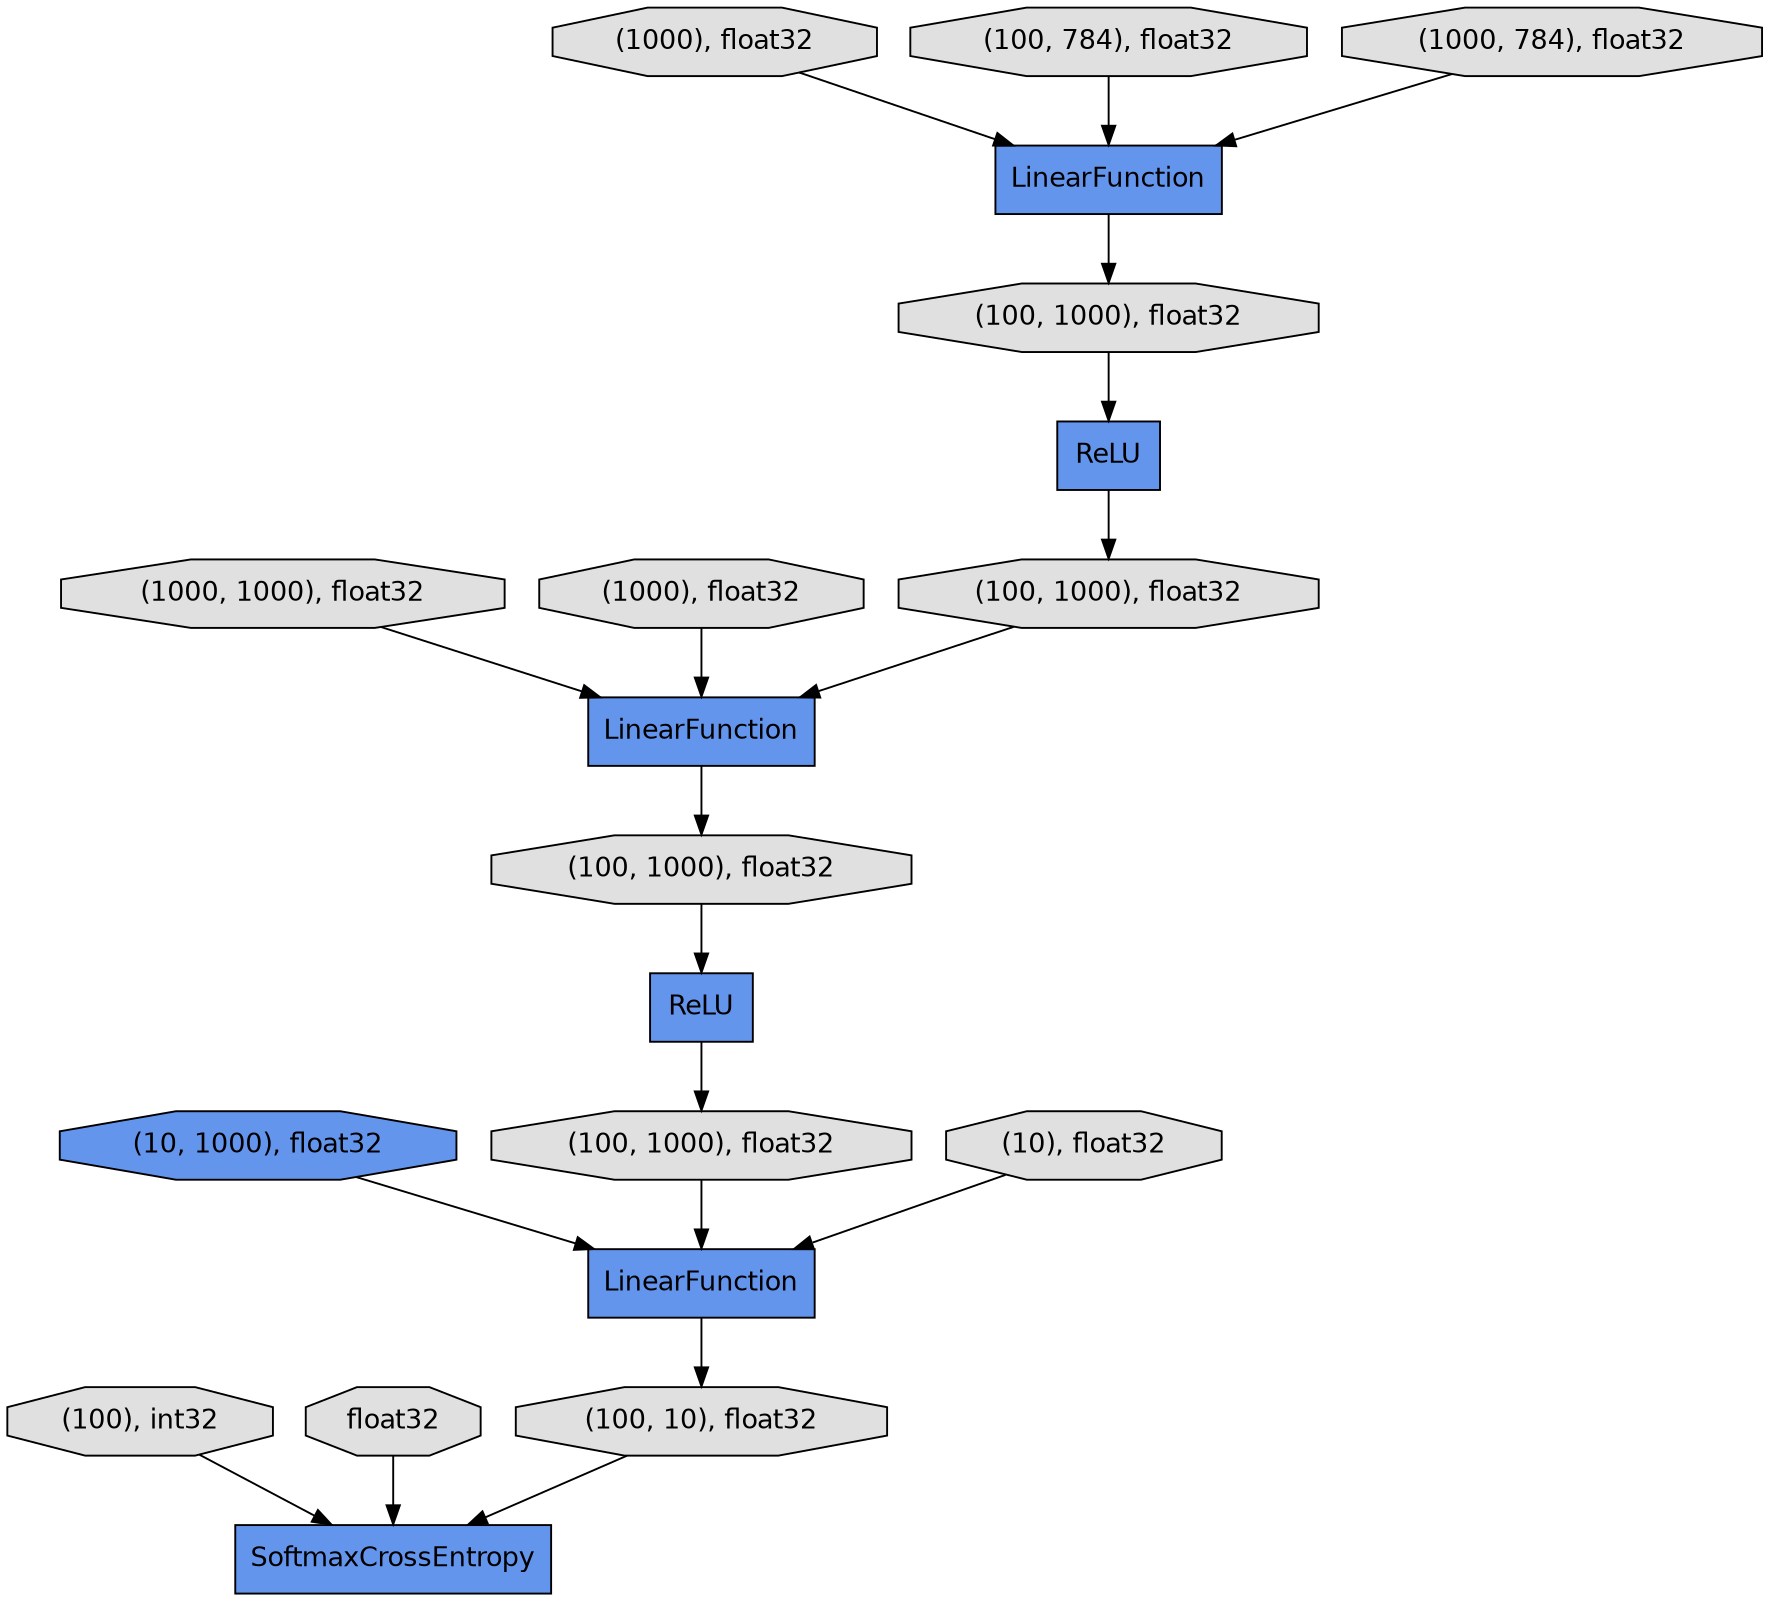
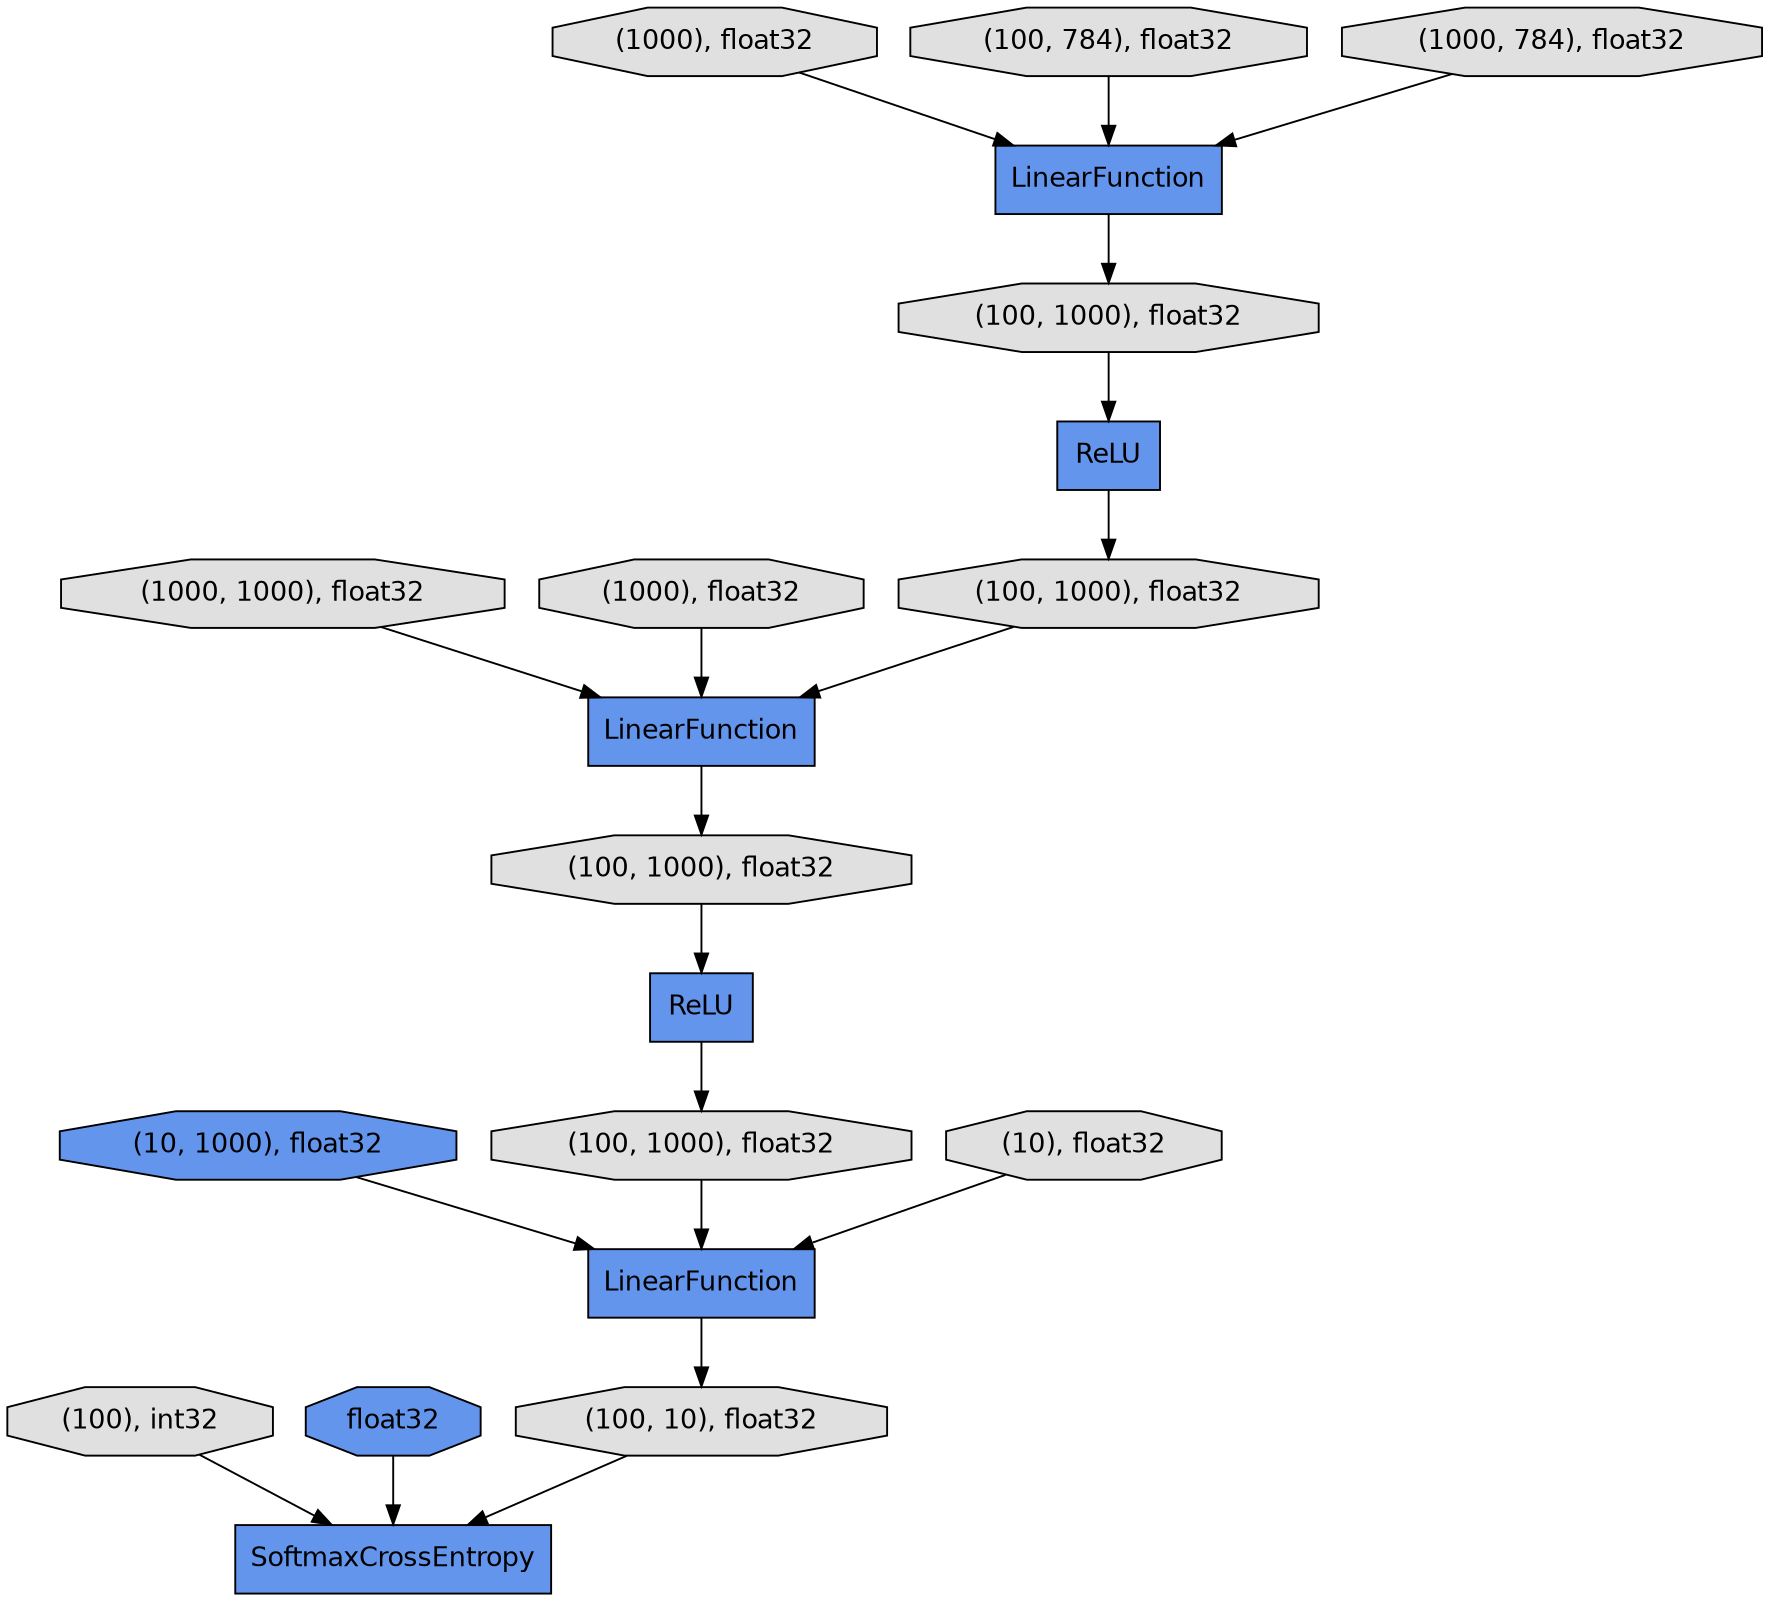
(393, 1421) -> (393, 1421)
